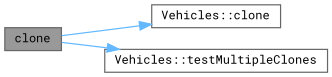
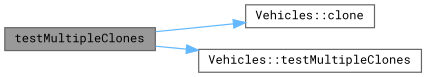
(33, 39) -> (80, 39)
